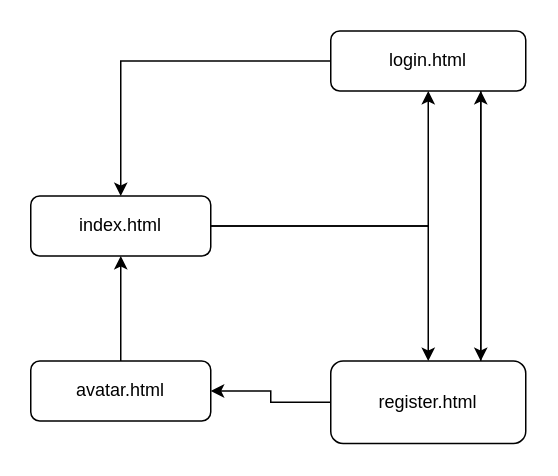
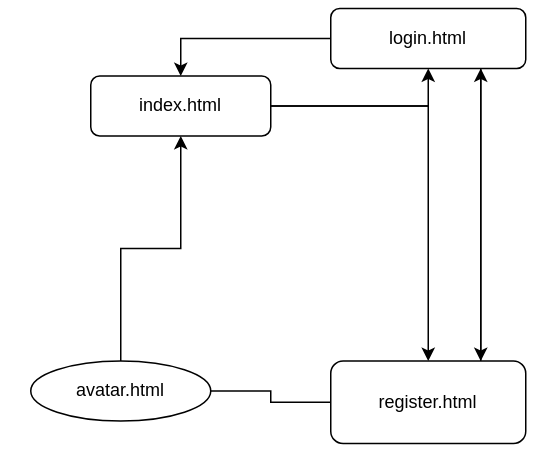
(428, 61) -> (428, 38)
(121, 226) -> (181, 106)
(121, 391) -> (121, 391)
(222, 391) -> (218, 391)
